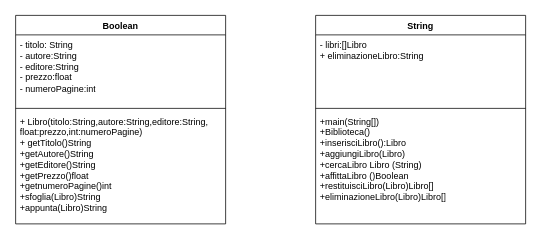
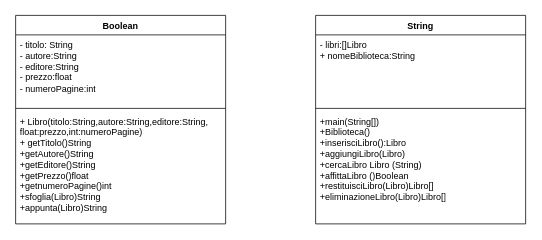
(376, 51) -> (371, 51)
